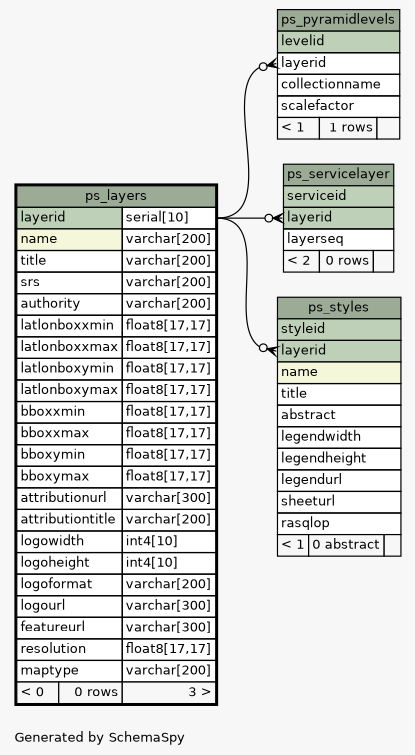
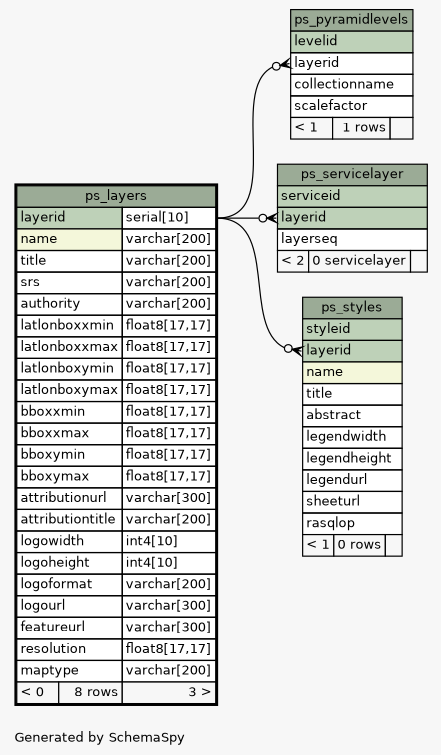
(348, 261) -> (360, 261)
(346, 545) -> (360, 545)
(96, 692) -> (96, 692)
